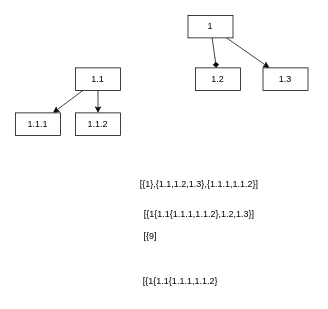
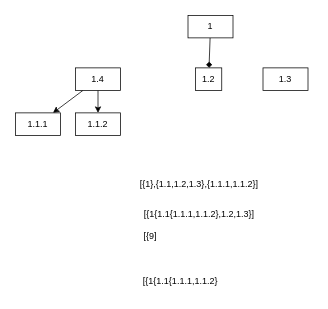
(246, 51) -> none
(98, 79) -> (98, 79)
(218, 79) -> (209, 79)
